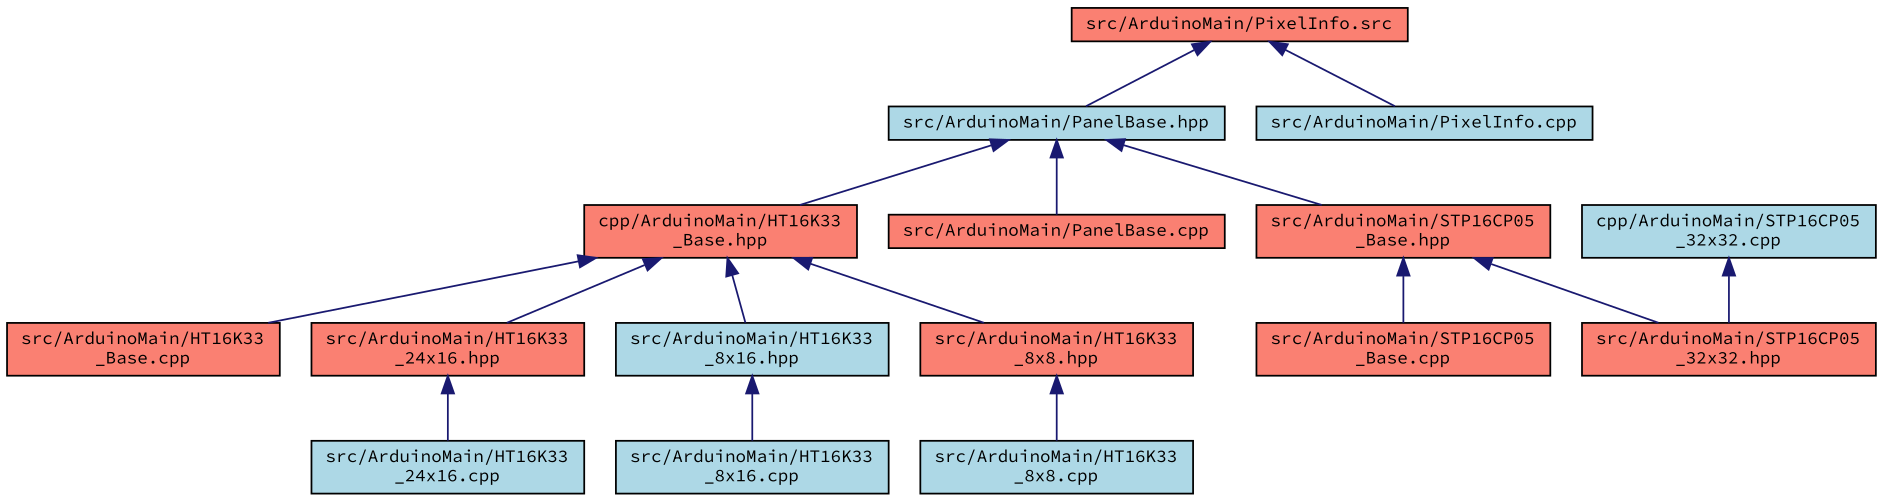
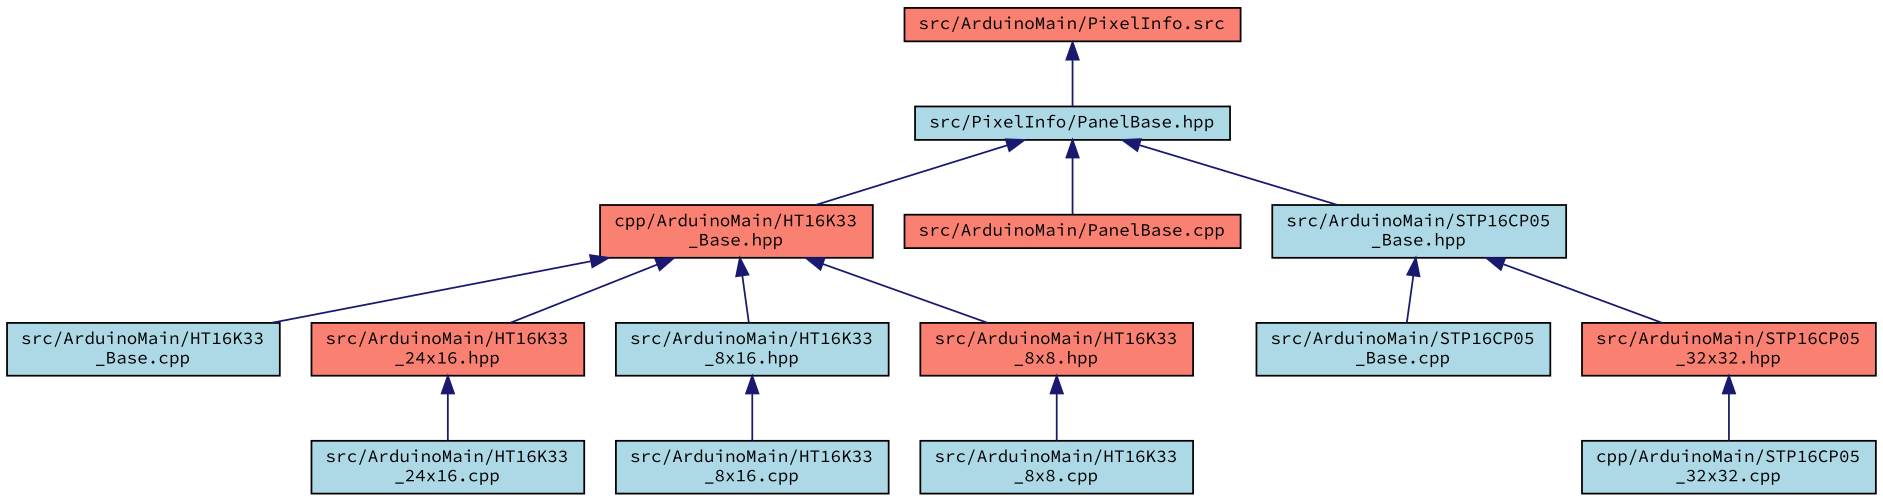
(1057, 123) -> (1073, 123)
(1424, 123) -> none
(1403, 231) -> (1419, 231)
(1729, 299) -> (1729, 417)
(143, 349) -> (143, 349)
(1403, 349) -> (1403, 349)
